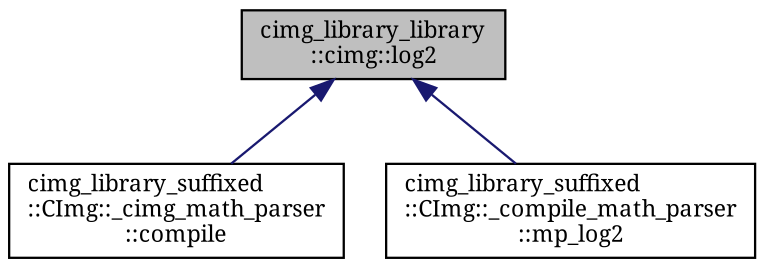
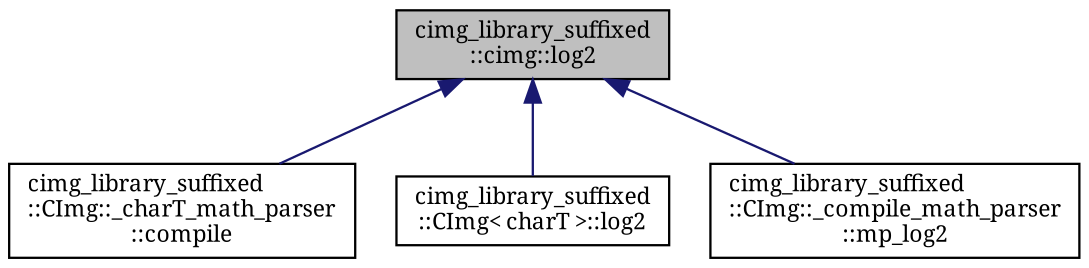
(374, 45) -> (533, 45)
(176, 211) -> (182, 211)
none -> (533, 211)
